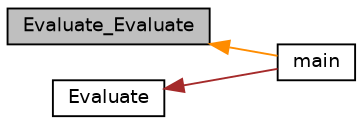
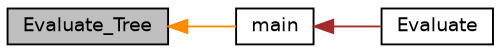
(109, 26) -> (88, 26)
(231, 77) -> (357, 26)
